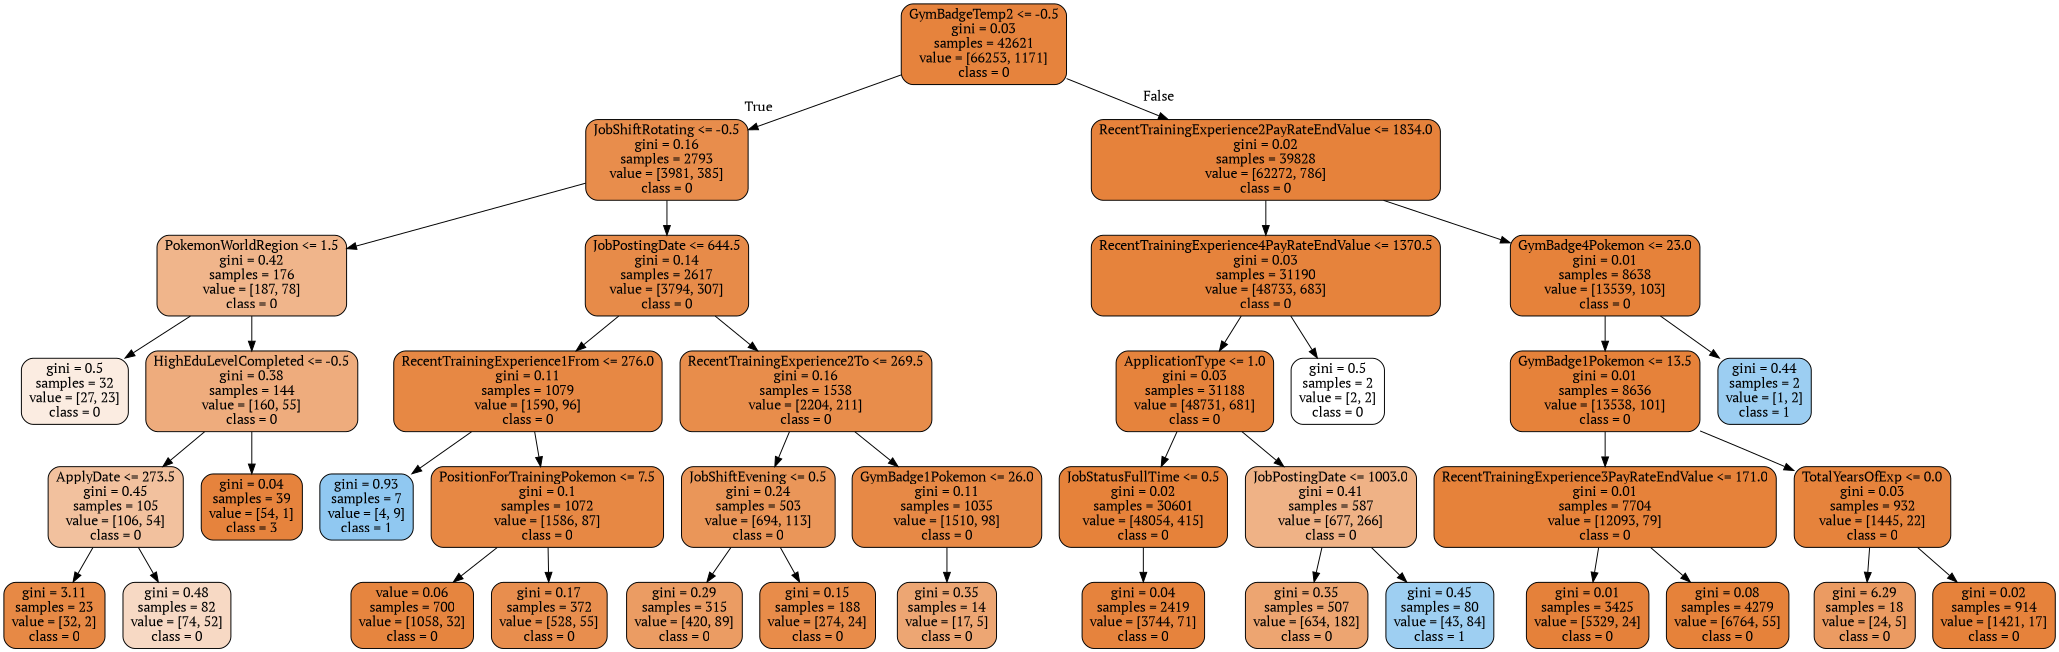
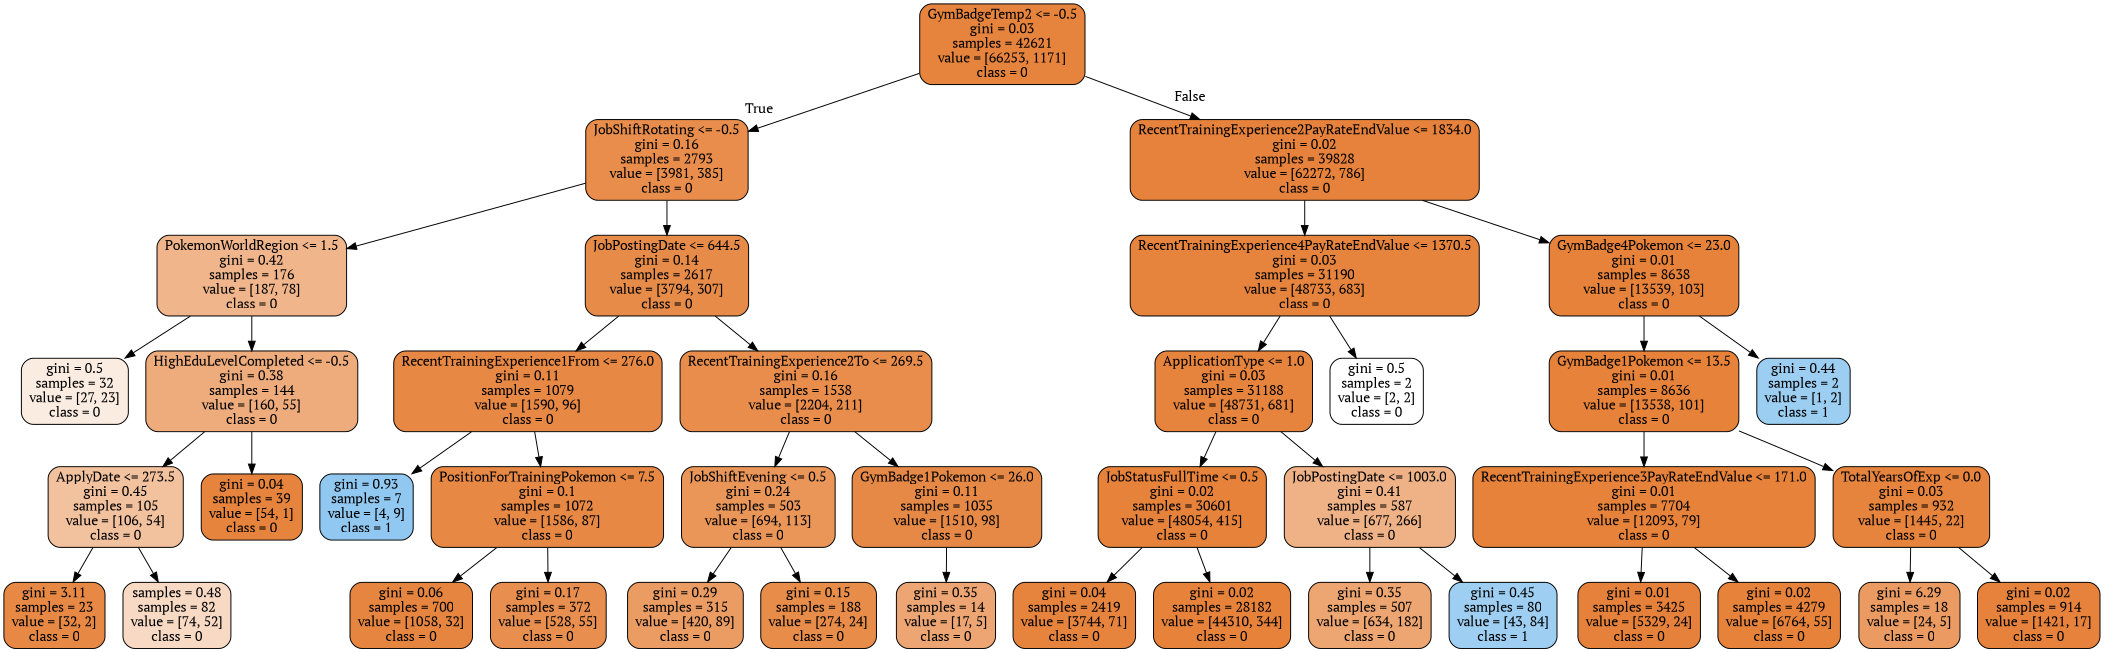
(252, 507) -> (252, 507)
(177, 615) -> (177, 615)
(412, 615) -> (411, 615)
none -> (1222, 615)
(1728, 615) -> (1779, 615)
